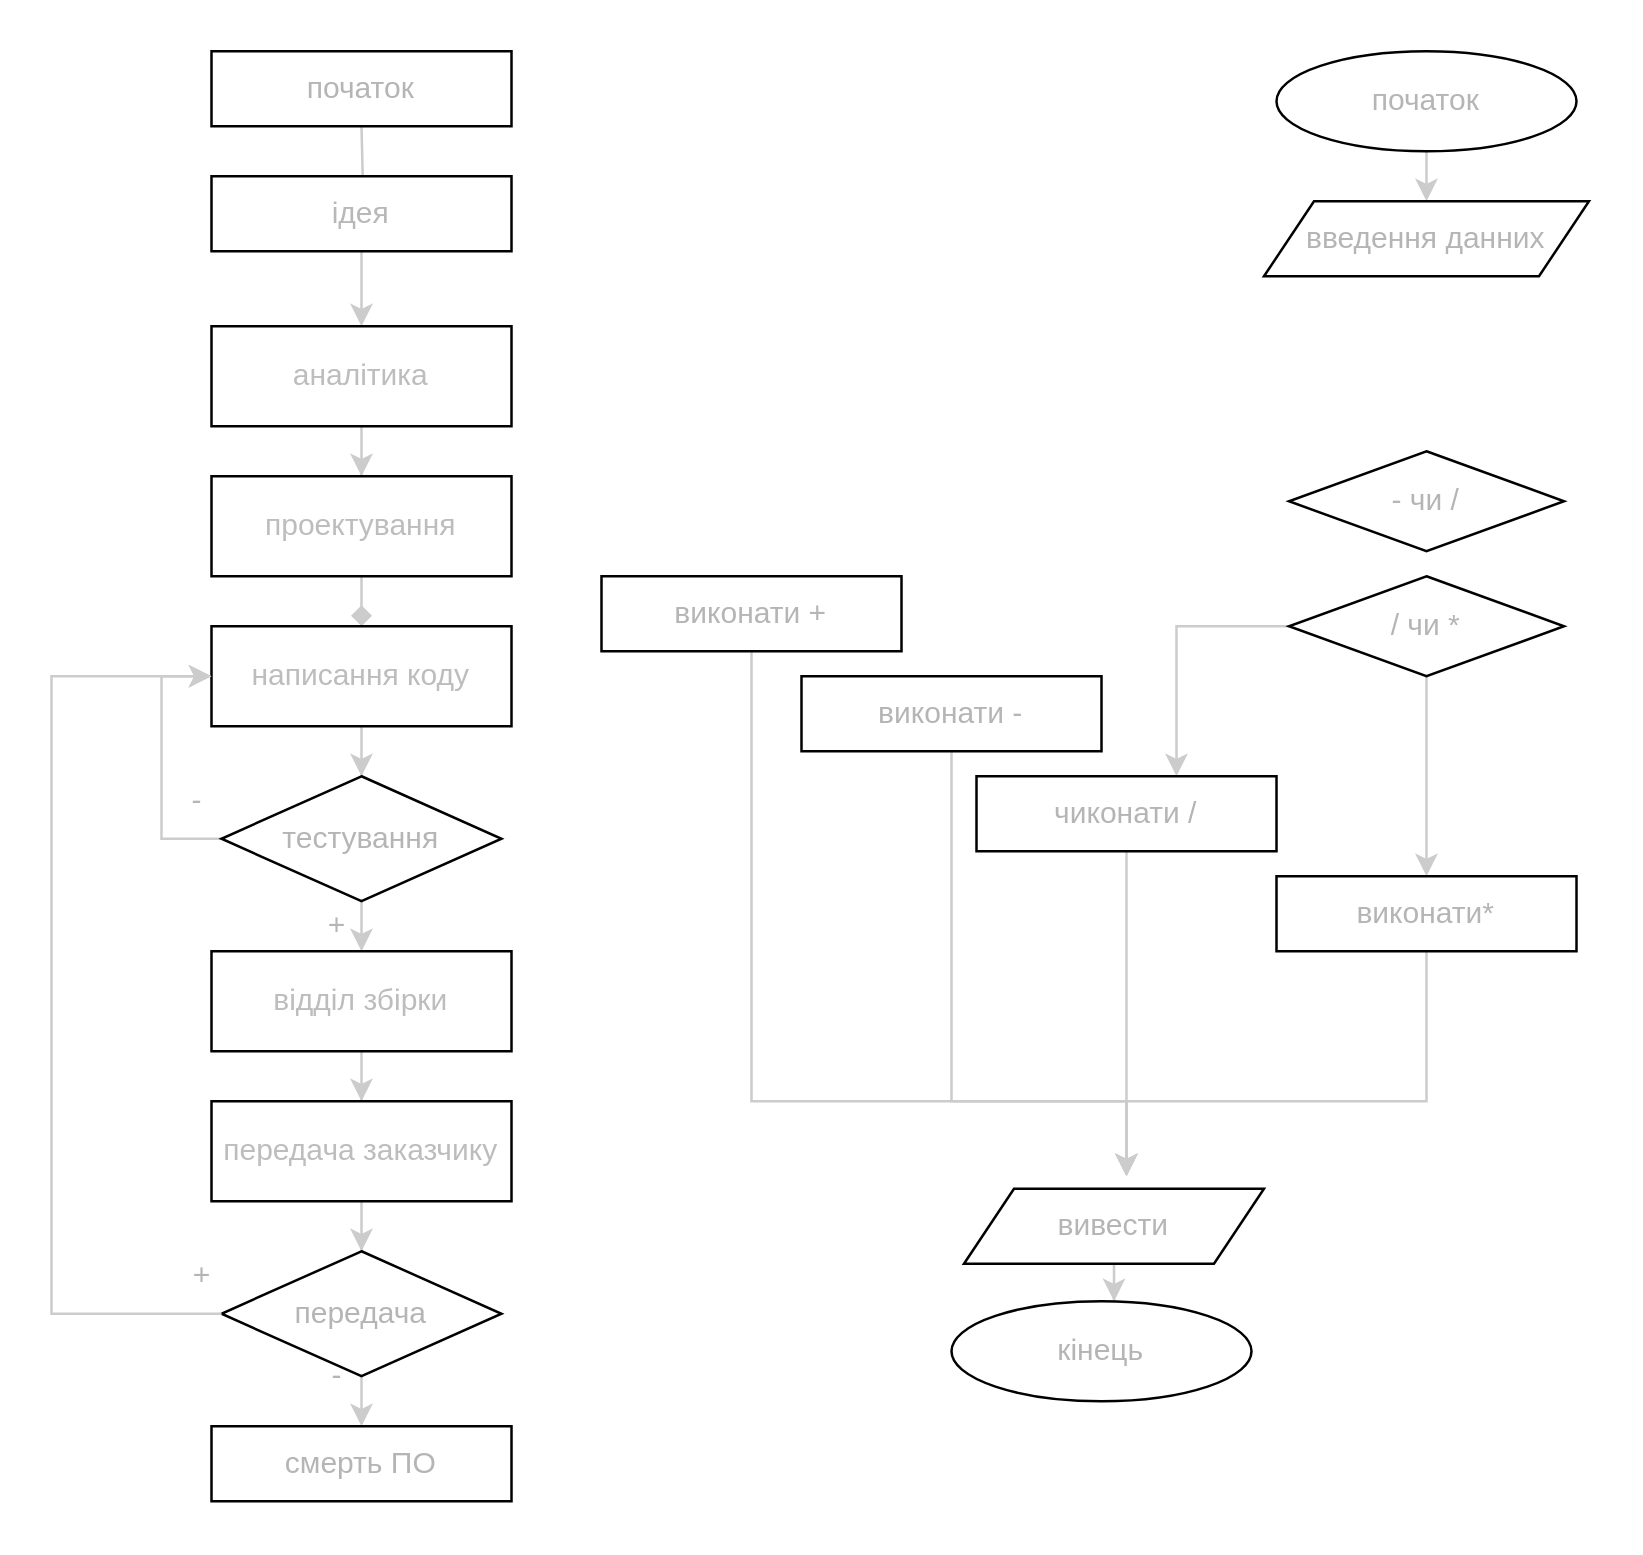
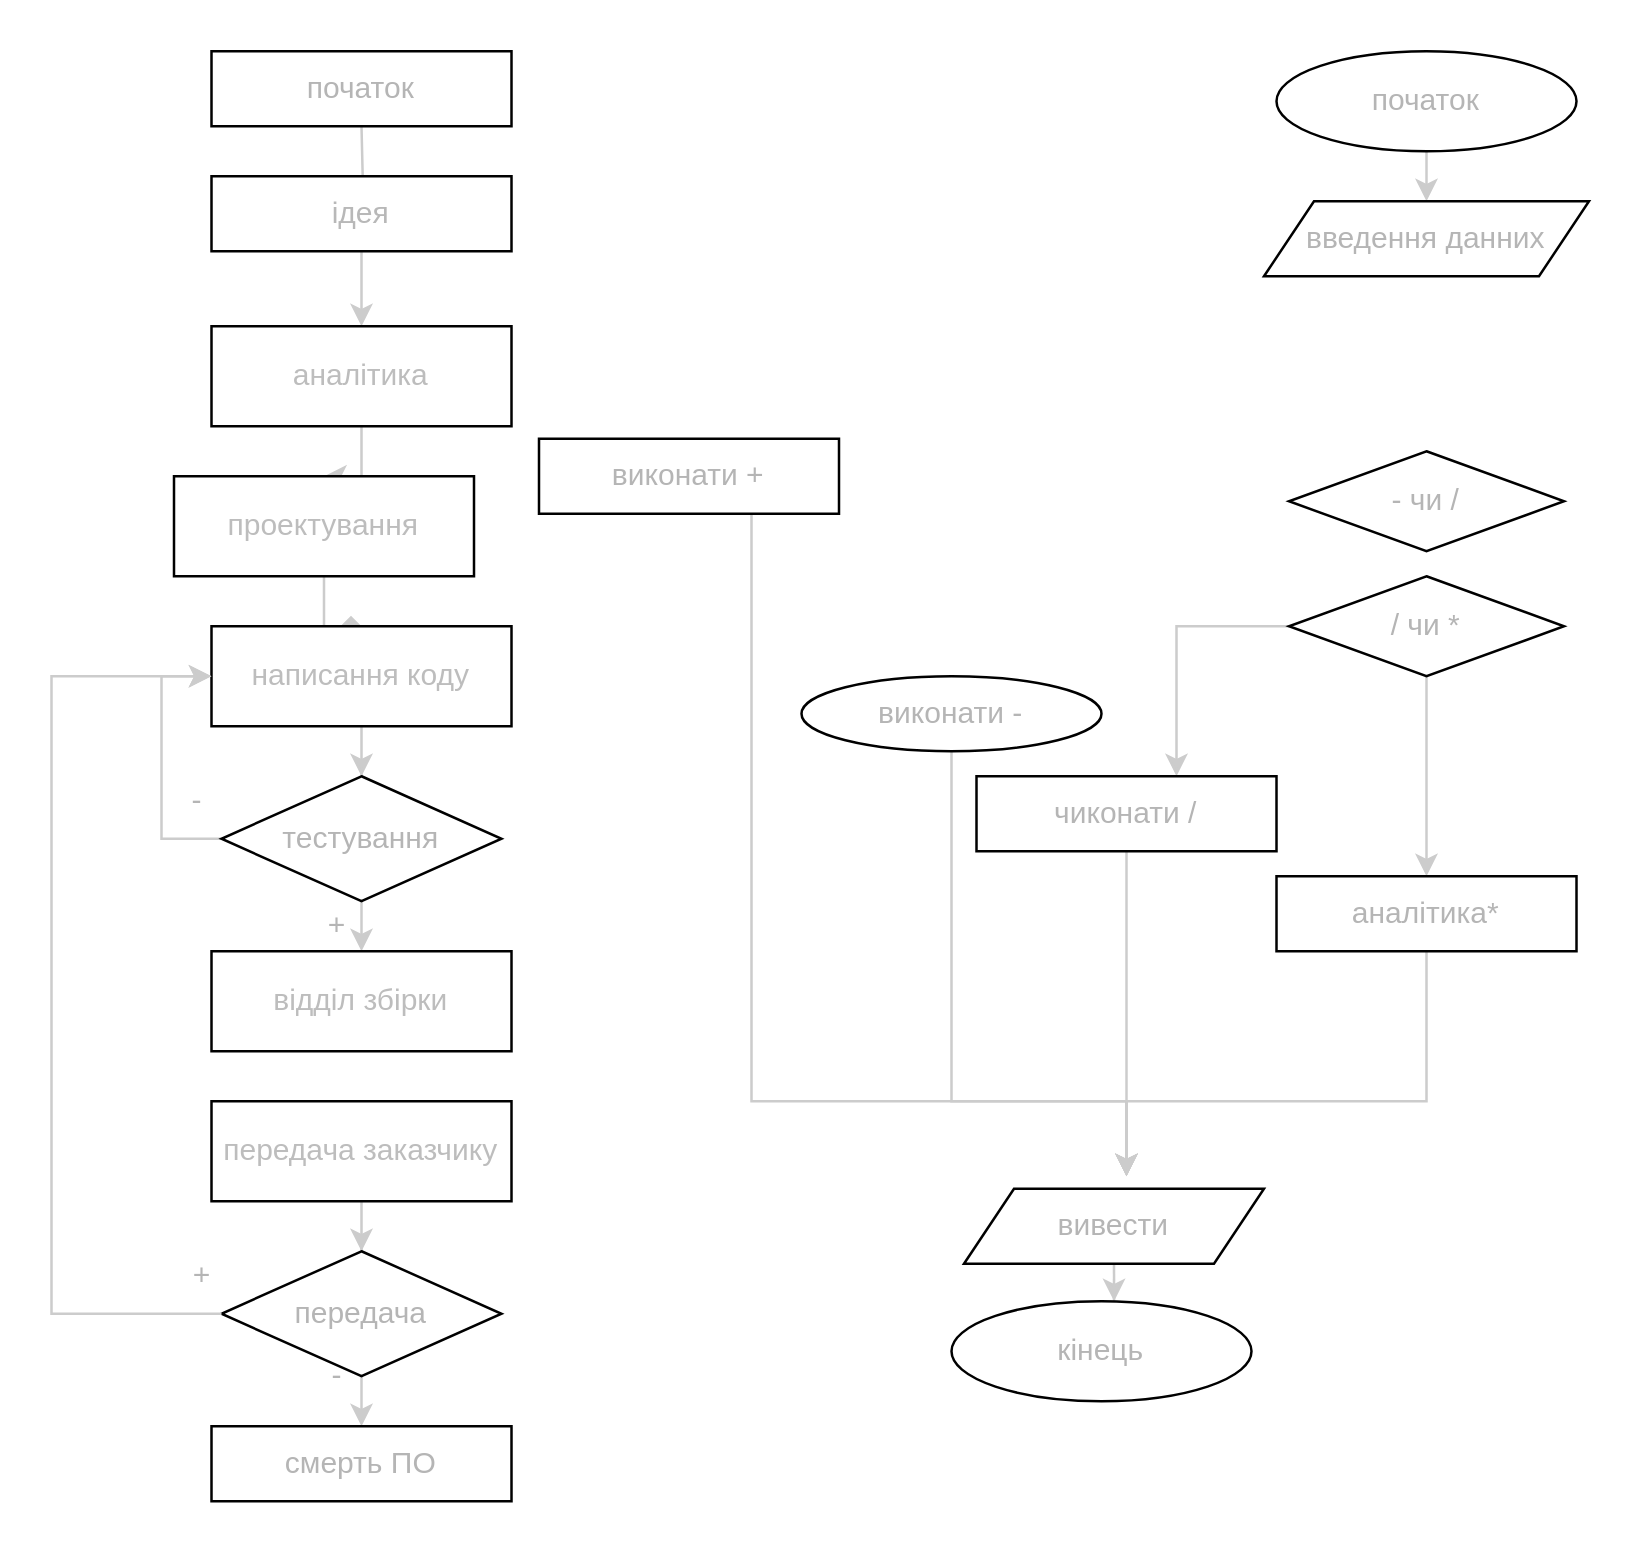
(361, 526) -> (324, 526)
(751, 614) -> (689, 476)
(951, 714) -> (951, 714)
(1426, 914) -> (1426, 914)
(361, 1084) -> none
